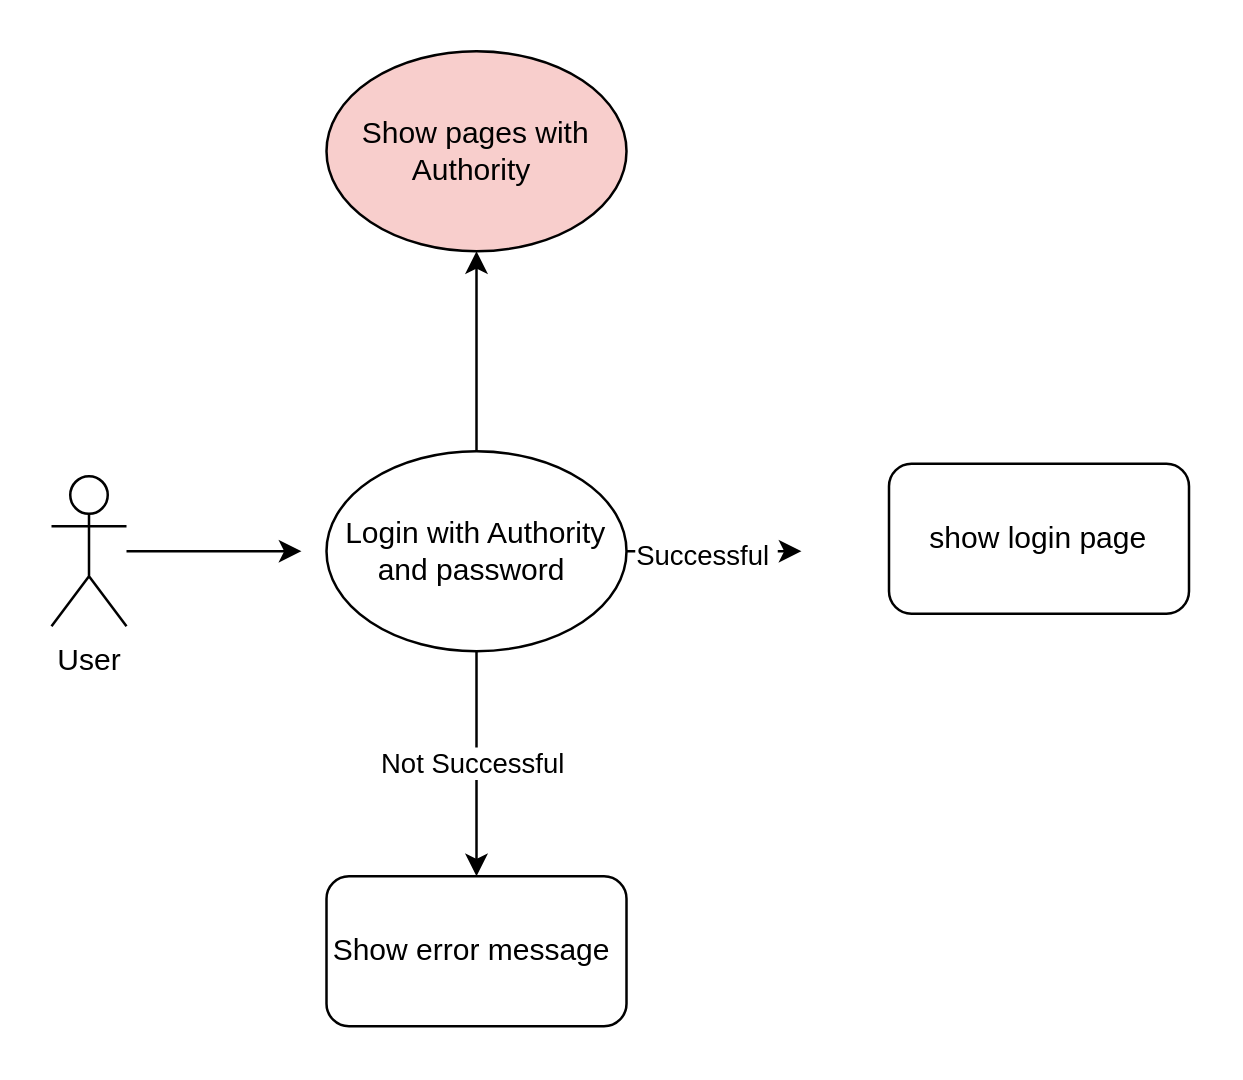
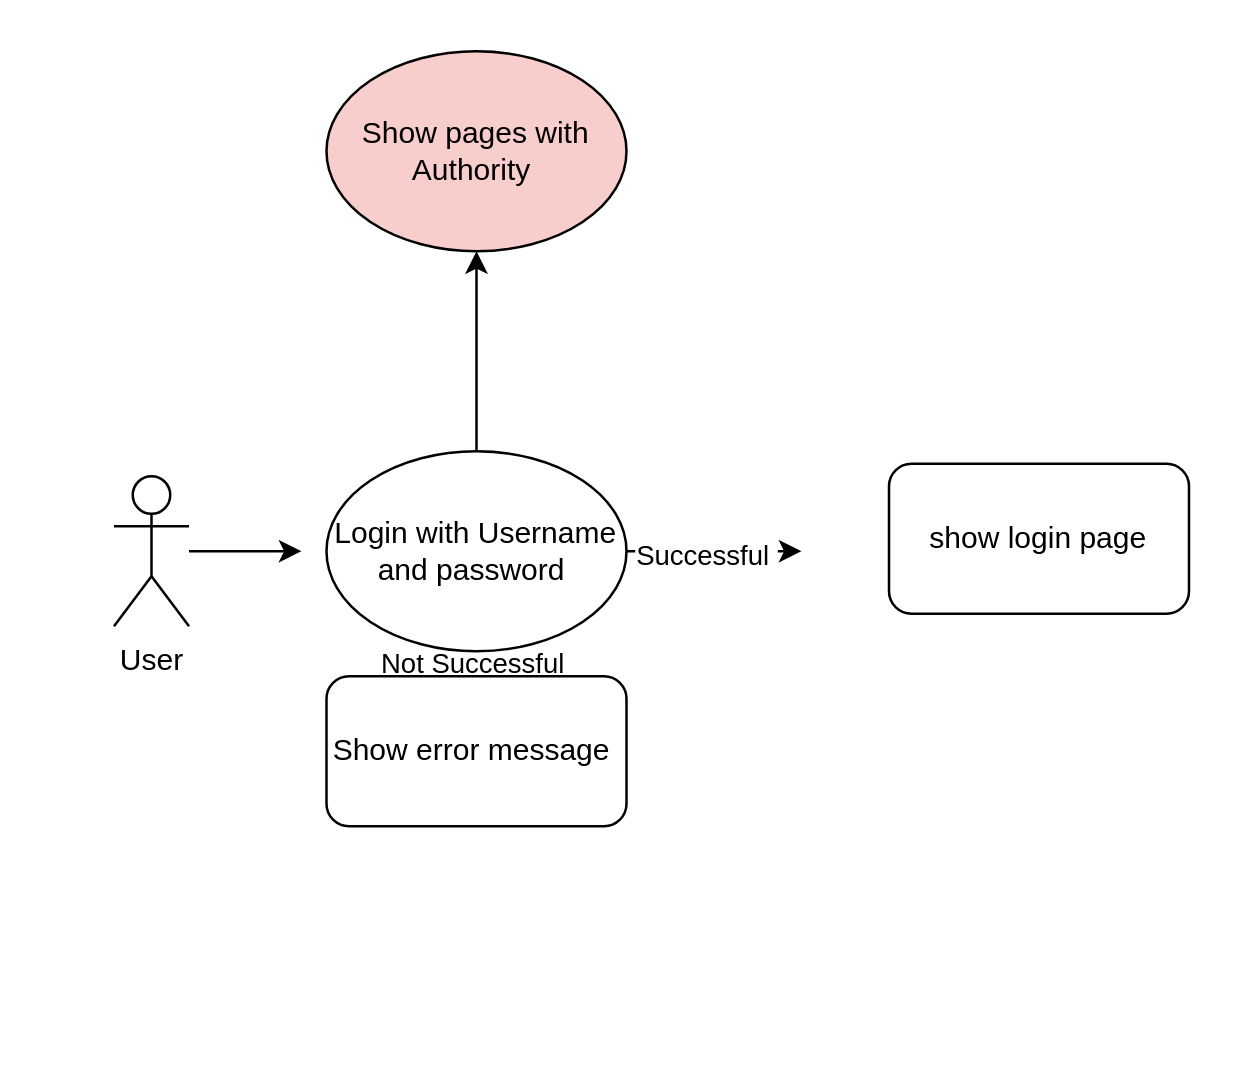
(89, 551) -> (151, 551)
(476, 551) -> (476, 551)
(476, 951) -> (476, 751)
